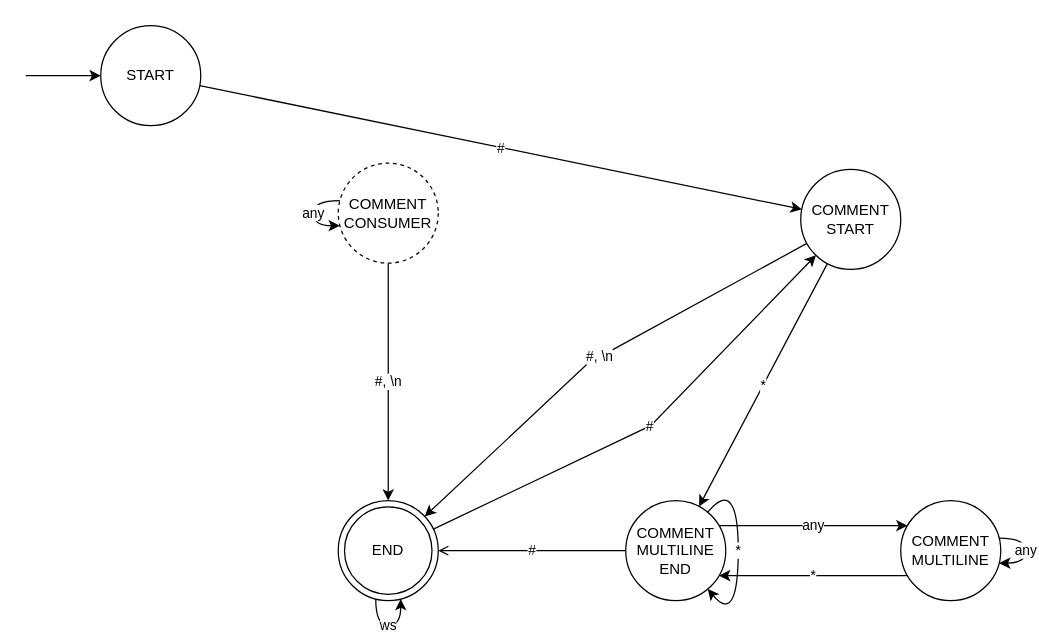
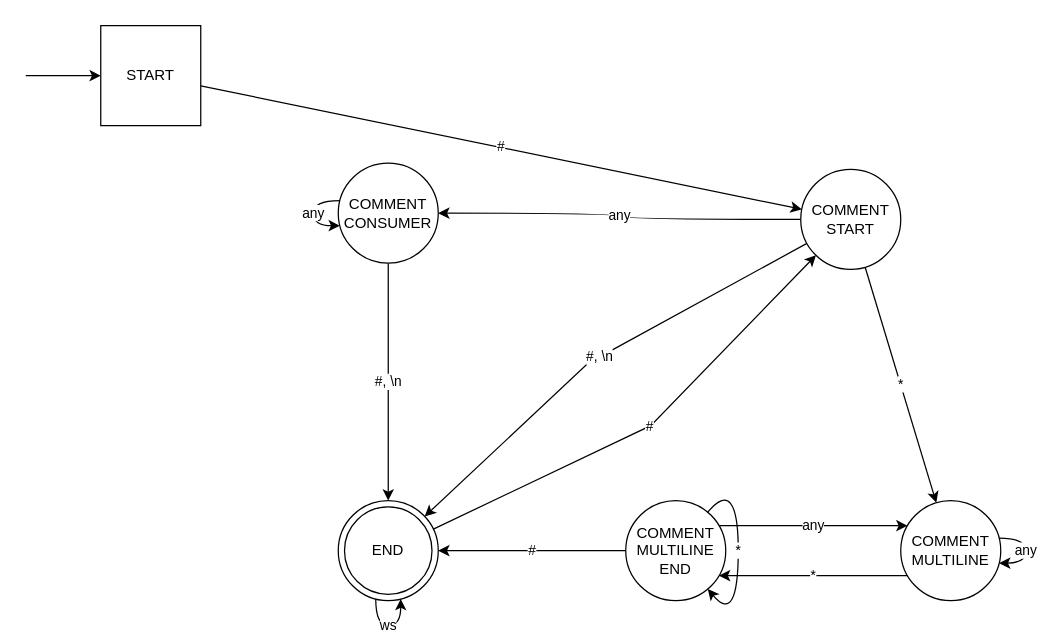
(151, 76) -> (151, 76)
(388, 213) -> (388, 213)
none -> (540, 213)
(765, 381) -> (899, 381)
(445, 551) -> (448, 551)
